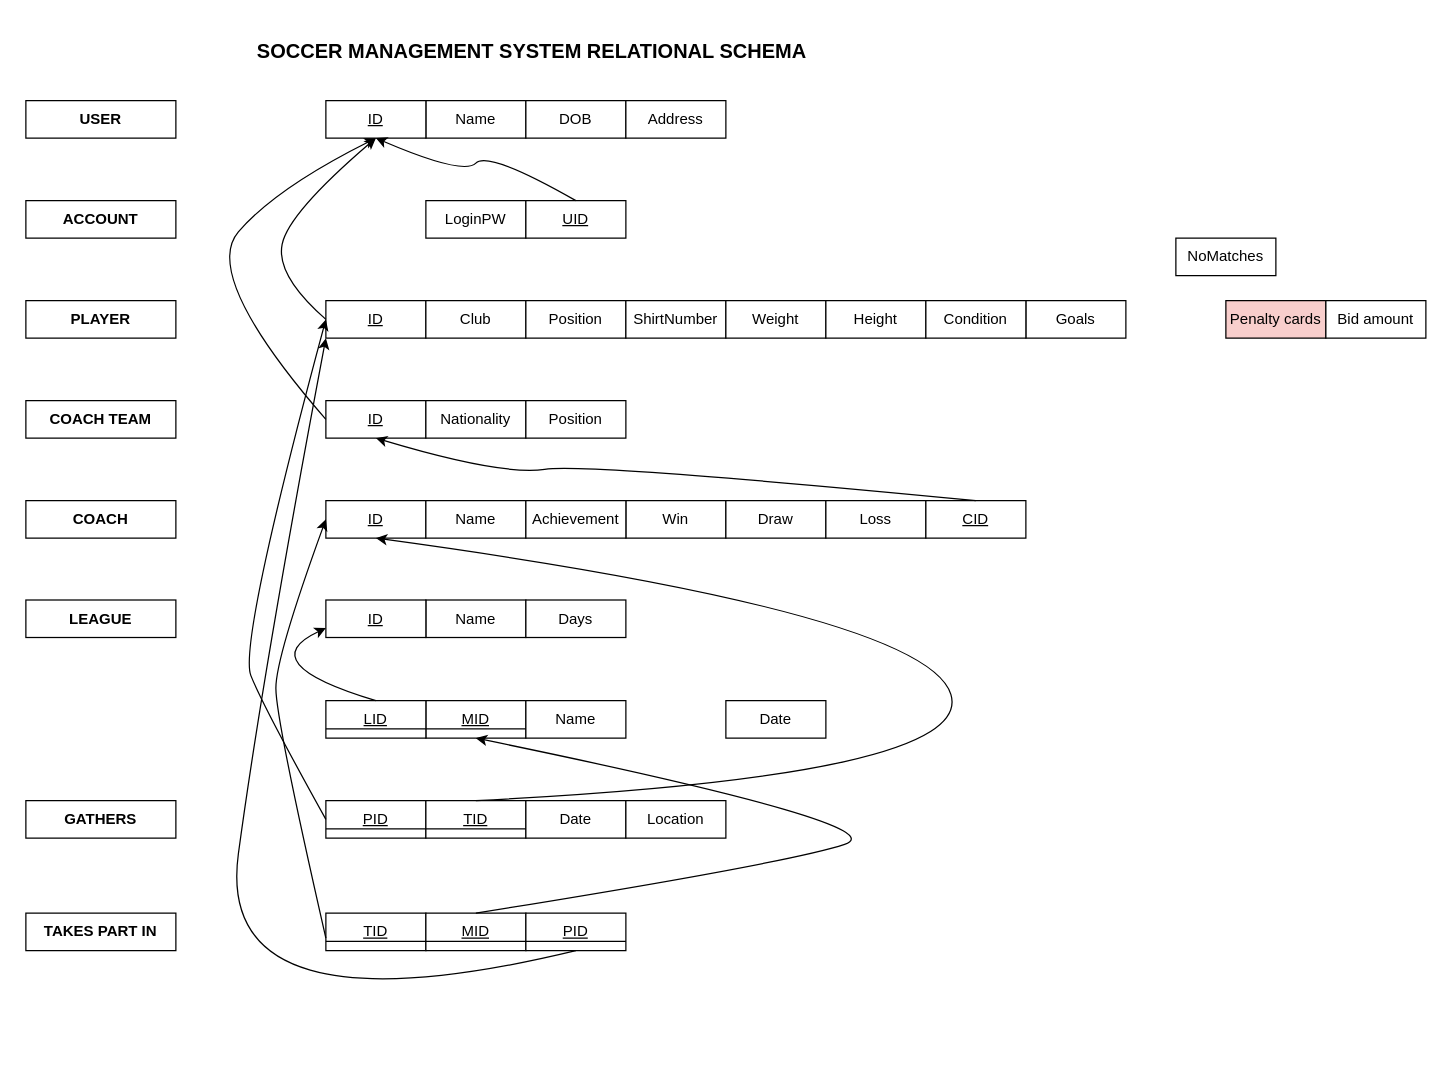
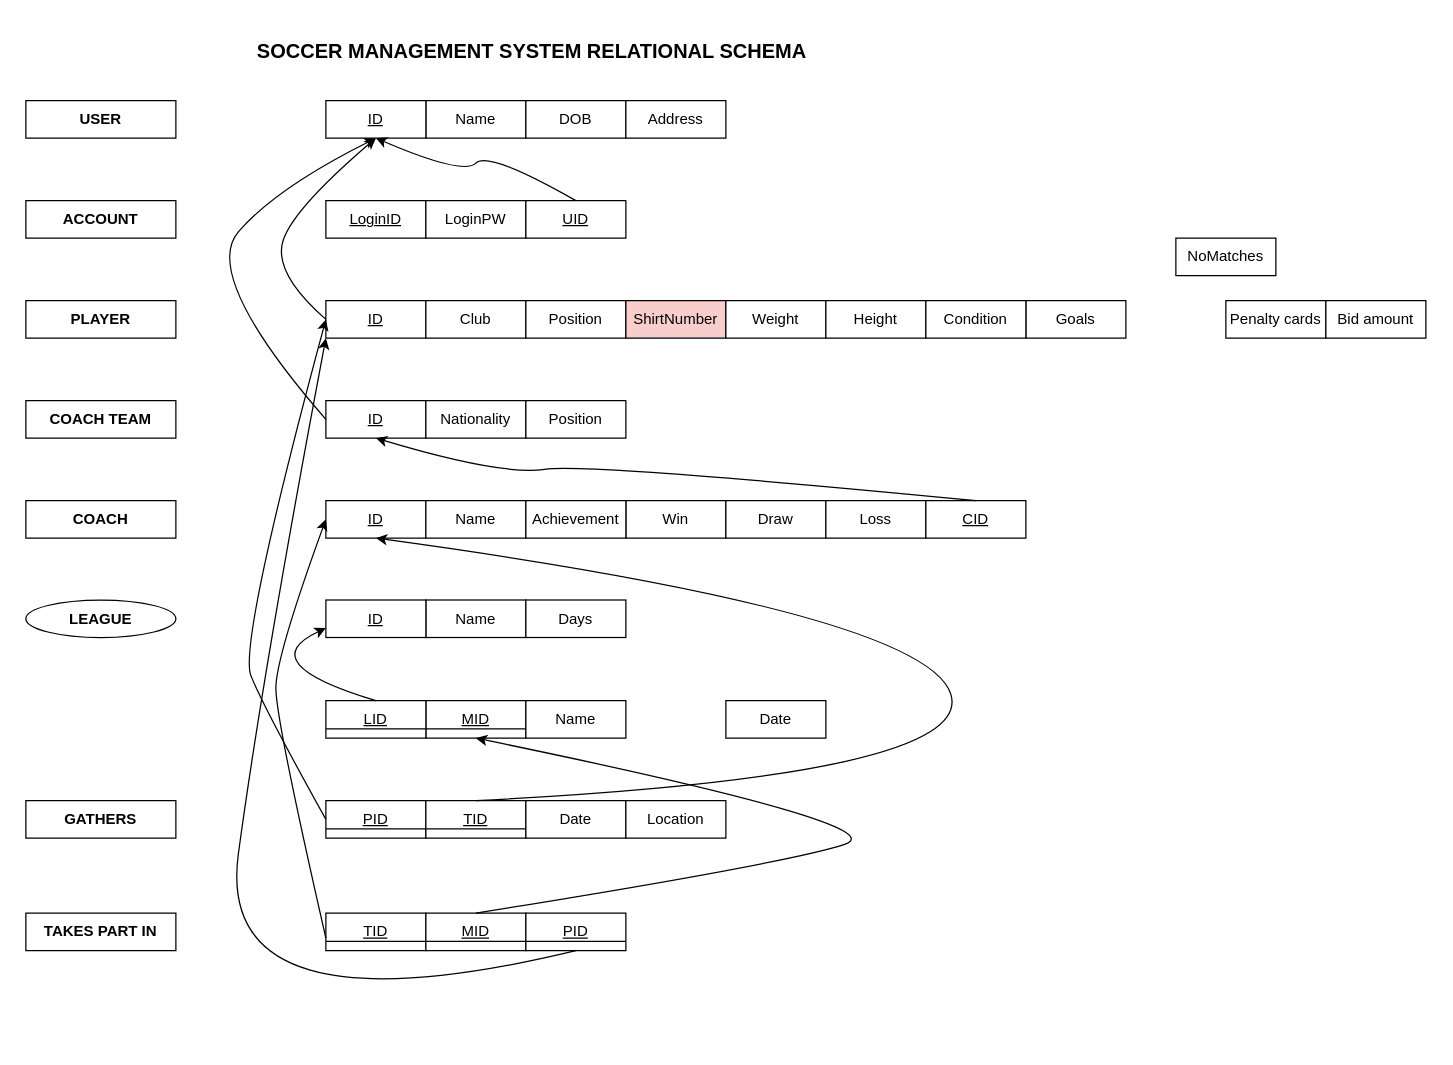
none -> (376, 219)
(676, 319) -> (676, 319)
(1276, 319) -> (1276, 319)
(101, 619) -> (101, 619)
